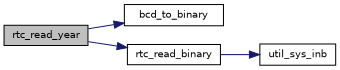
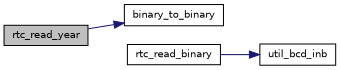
(174, 15) -> (174, 15)
(103, 44) -> none
(298, 55) -> (298, 55)
